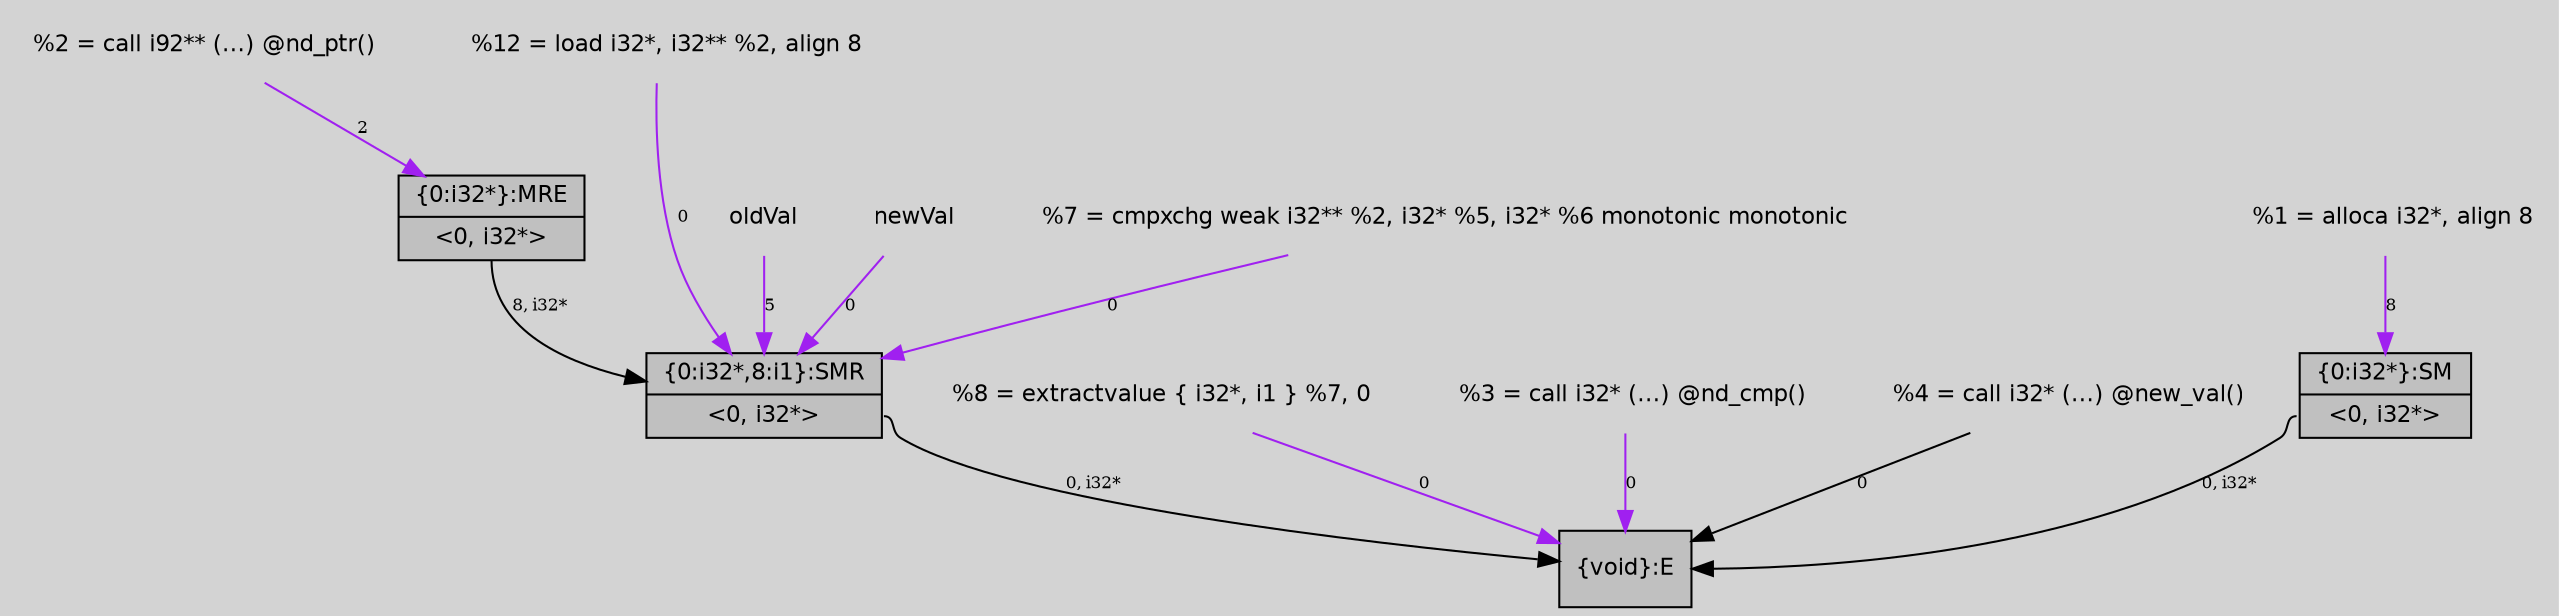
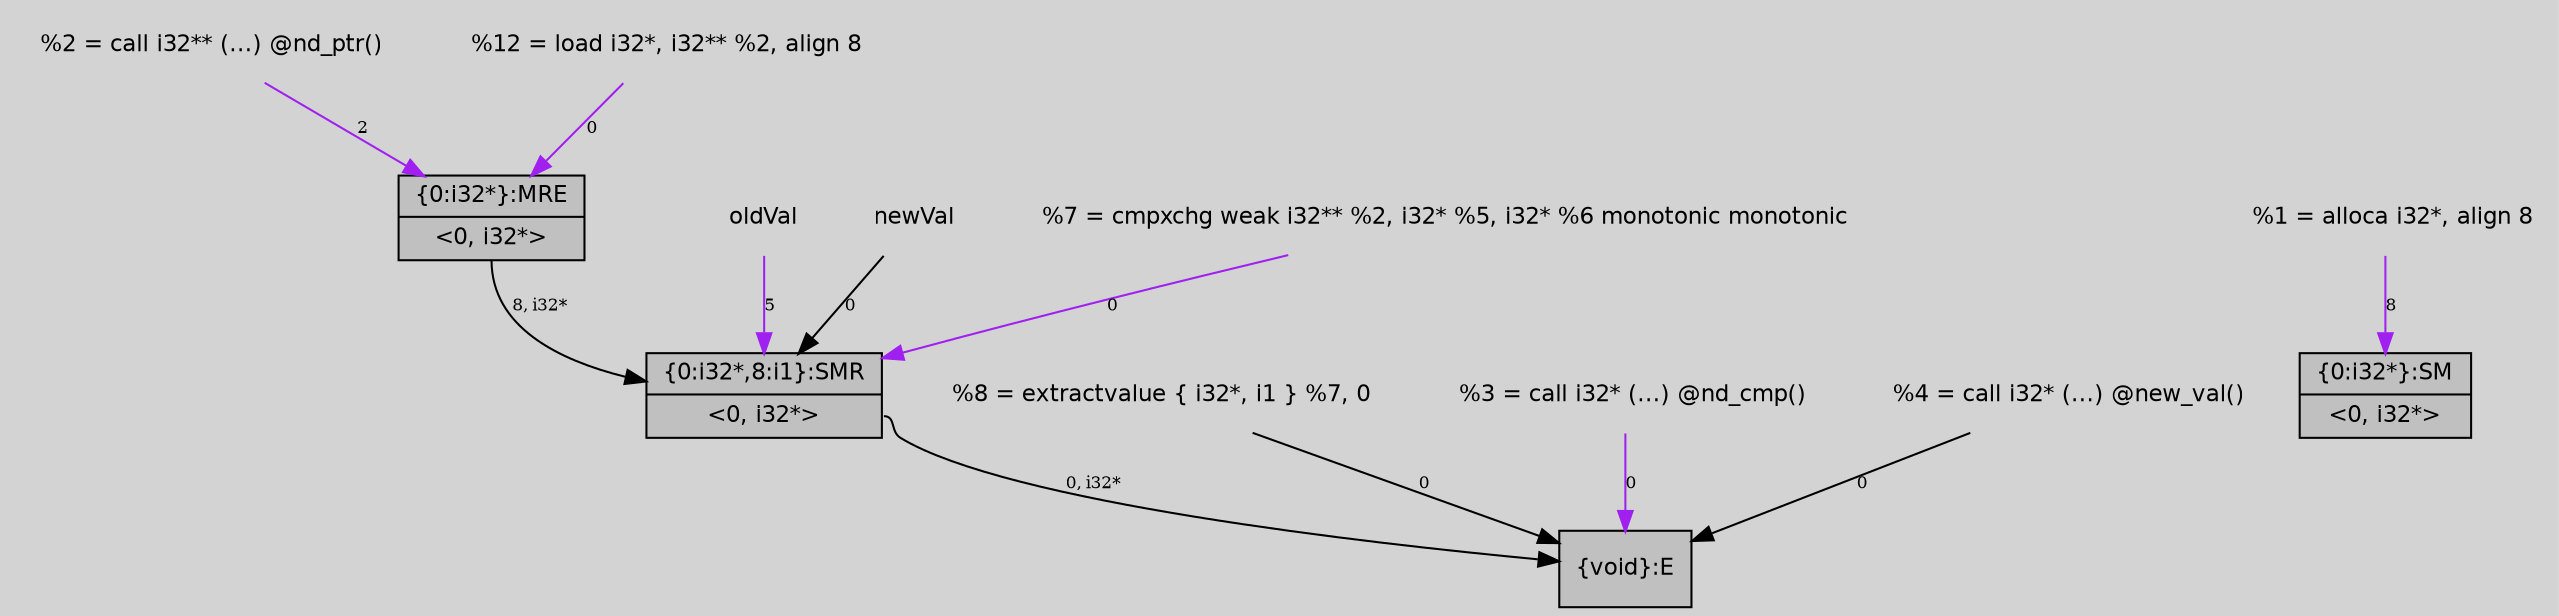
(204, 45) -> (204, 45)
(666, 216) -> (585, 122)
(848, 297) -> (848, 297)
(1396, 484) -> (1396, 484)
(2020, 536) -> none
